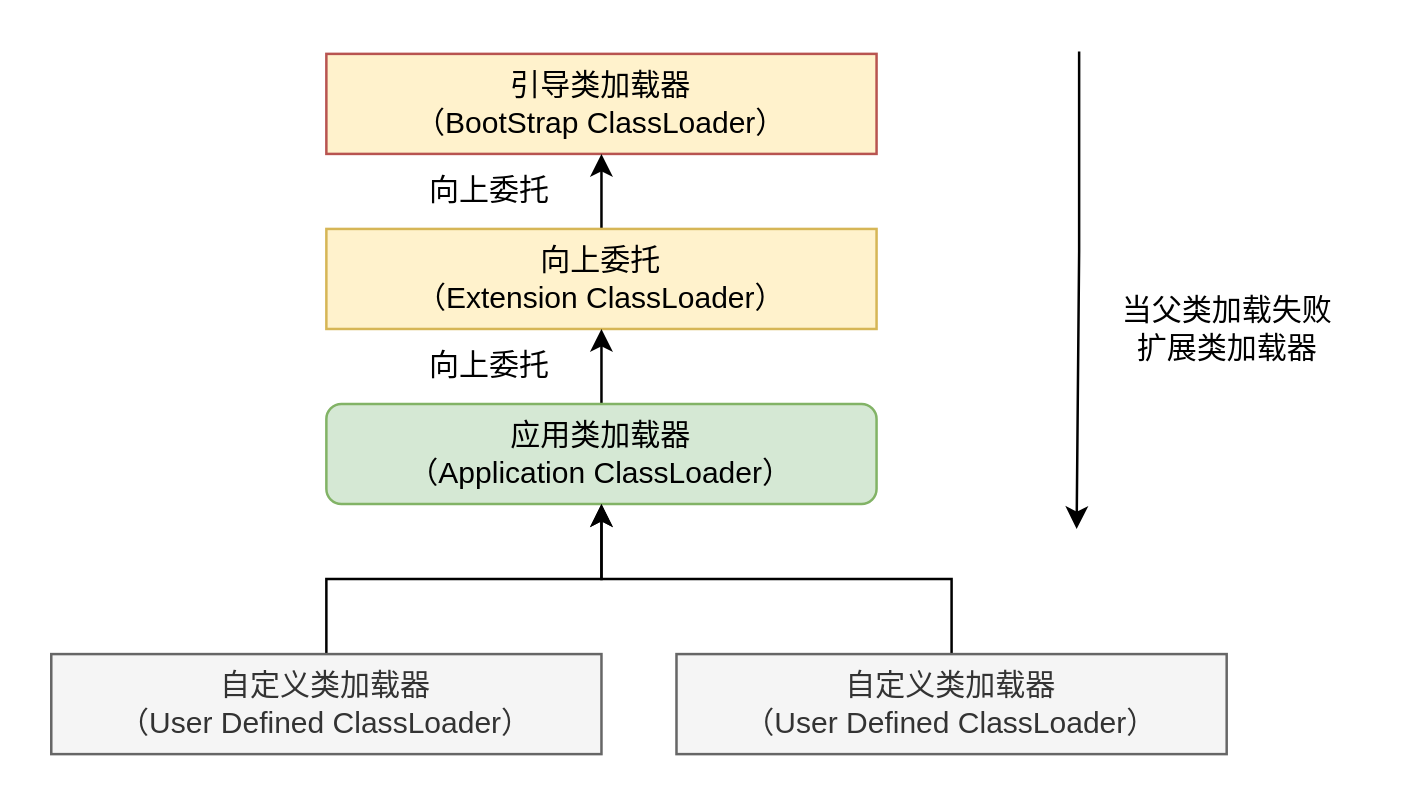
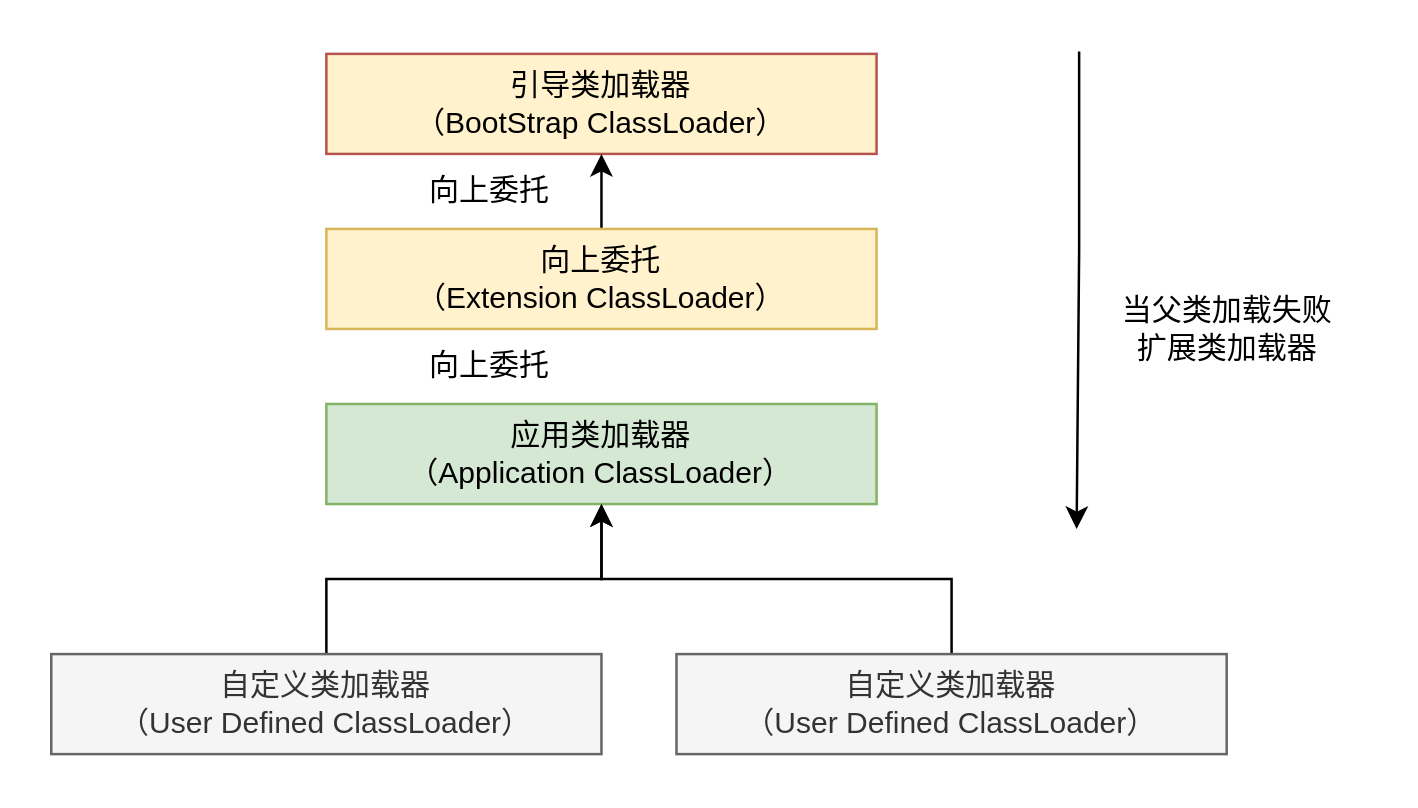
(601, 358) -> none
(601, 454) -> (601, 454)
